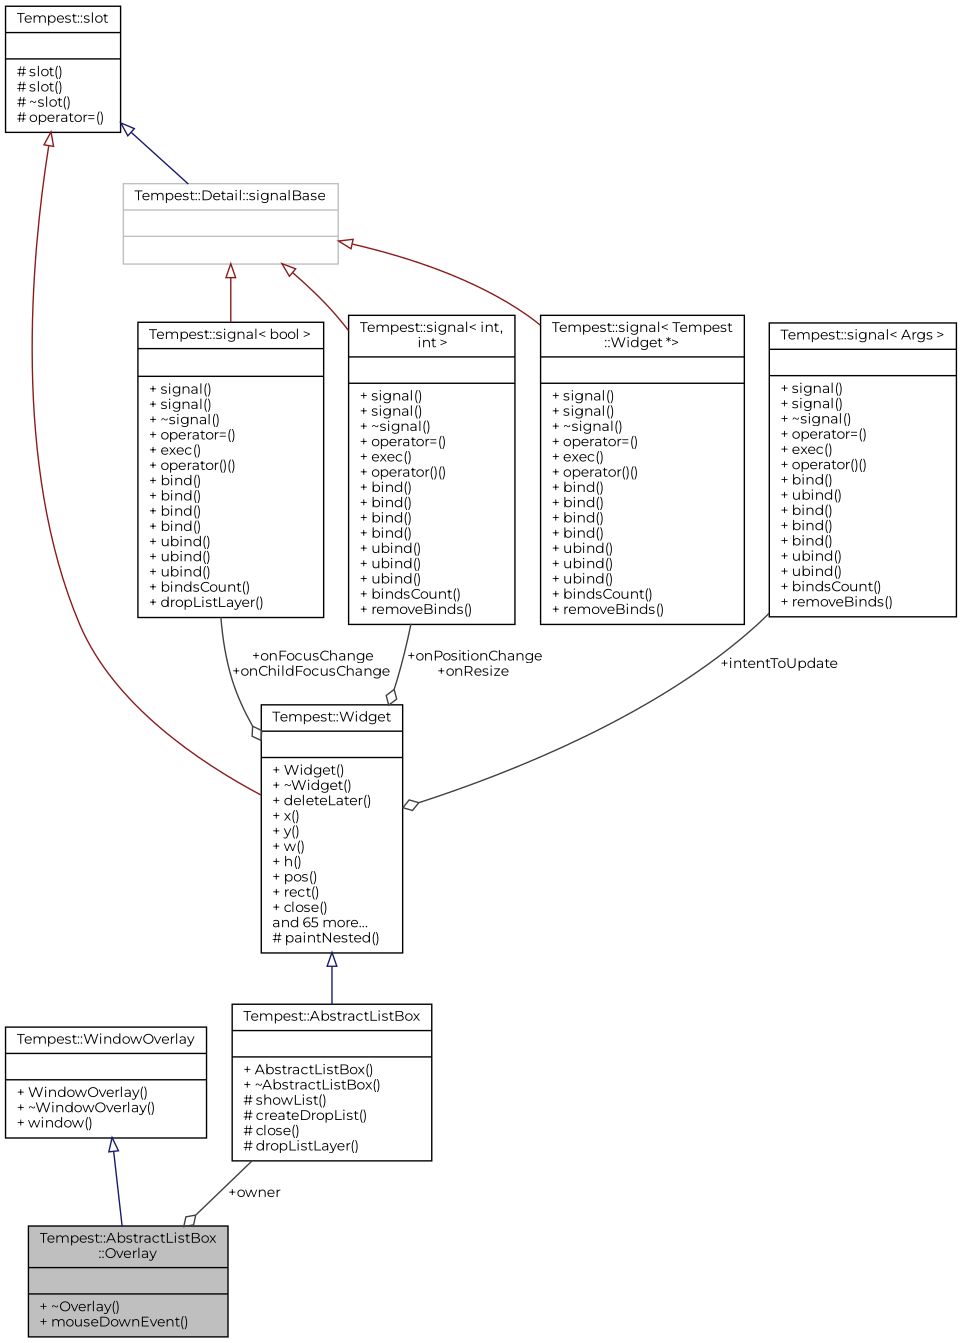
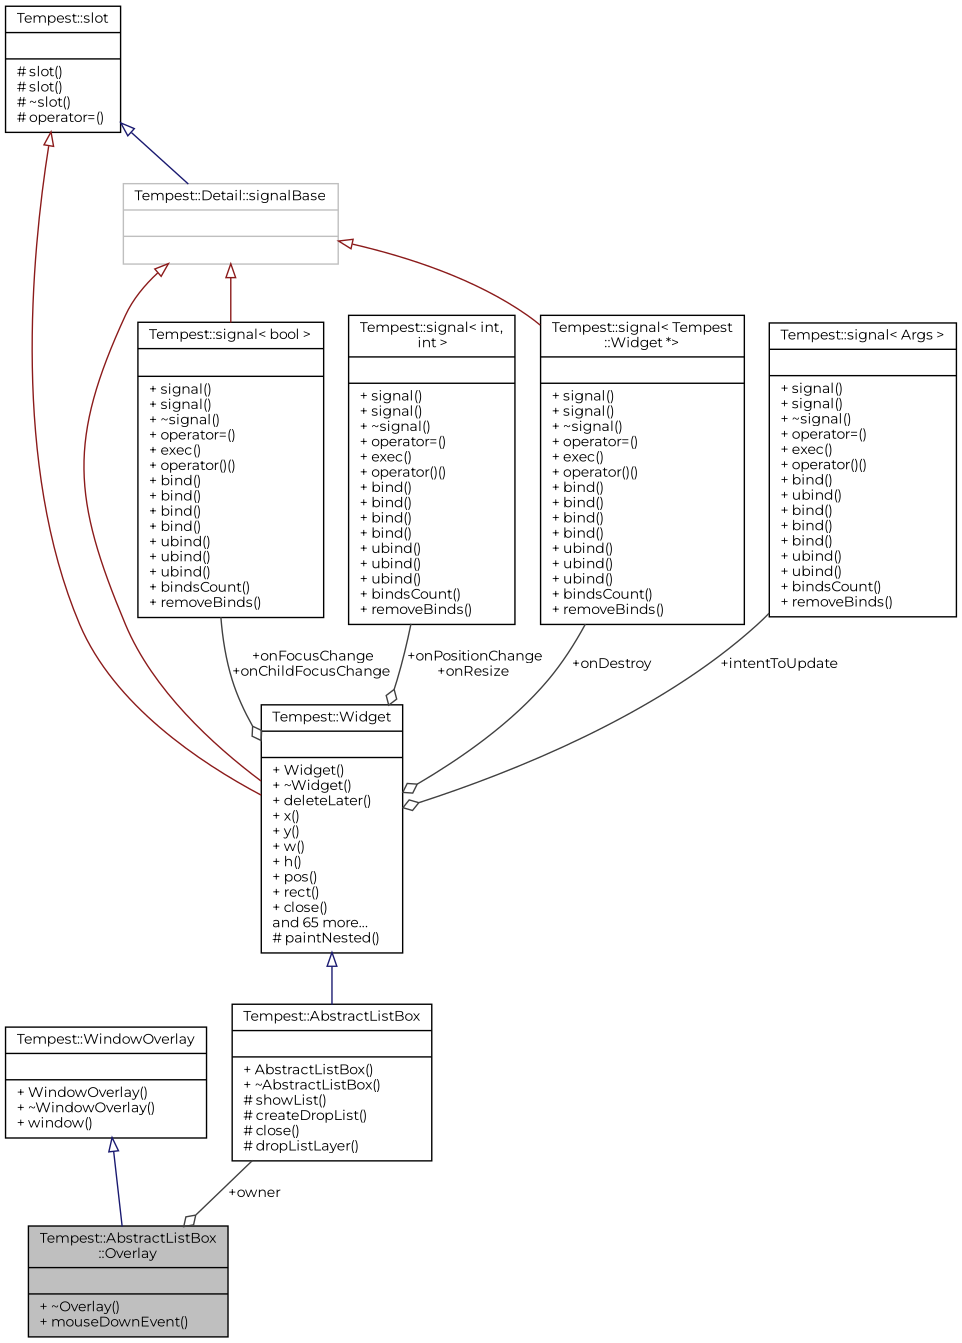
(322, 300) -> (97, 546)
(207, 603) -> (206, 603)
none -> (513, 716)
